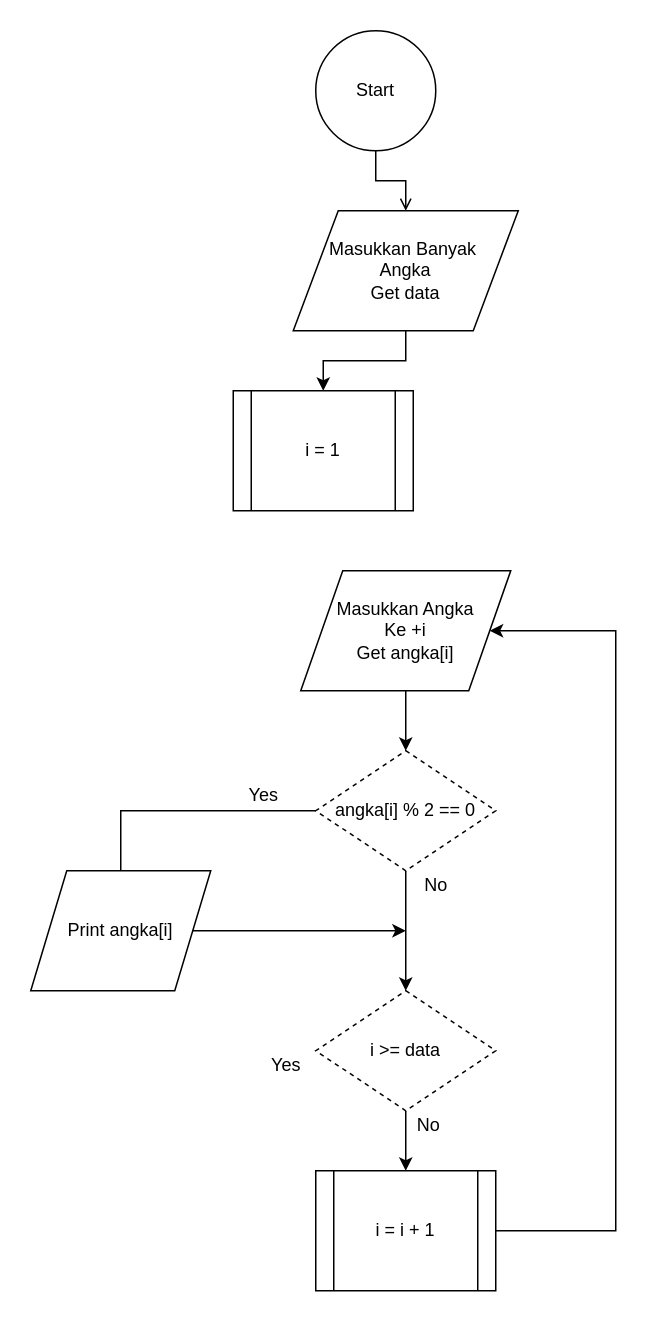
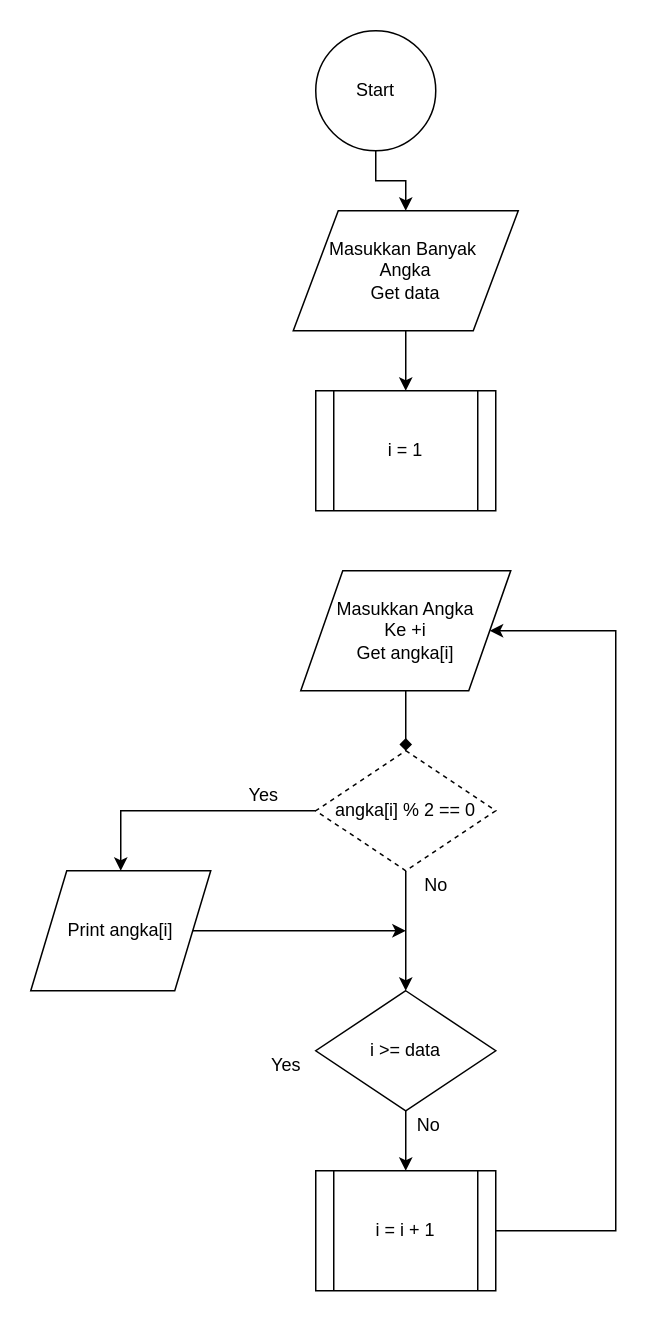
(406, 201) -> (406, 199)
(323, 451) -> (406, 451)
(406, 739) -> (406, 738)
(121, 863) -> (121, 859)
(406, 1051) -> (406, 1051)
